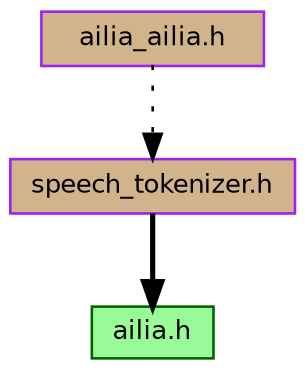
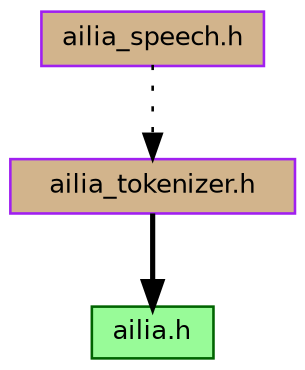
(153, 39) -> (153, 39)
(153, 186) -> (153, 186)
